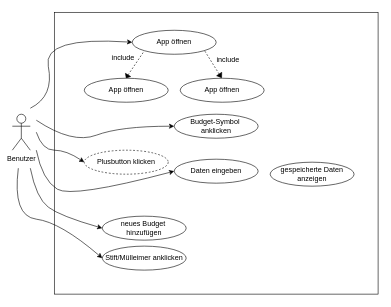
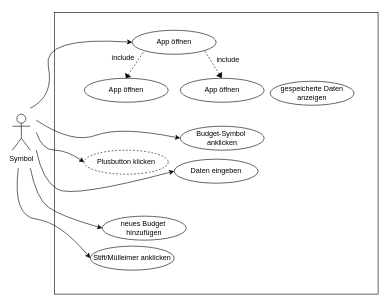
(216, 126) -> (222, 138)
(22, 159) -> (22, 159)
(312, 174) -> (312, 93)
(144, 258) -> (132, 258)
